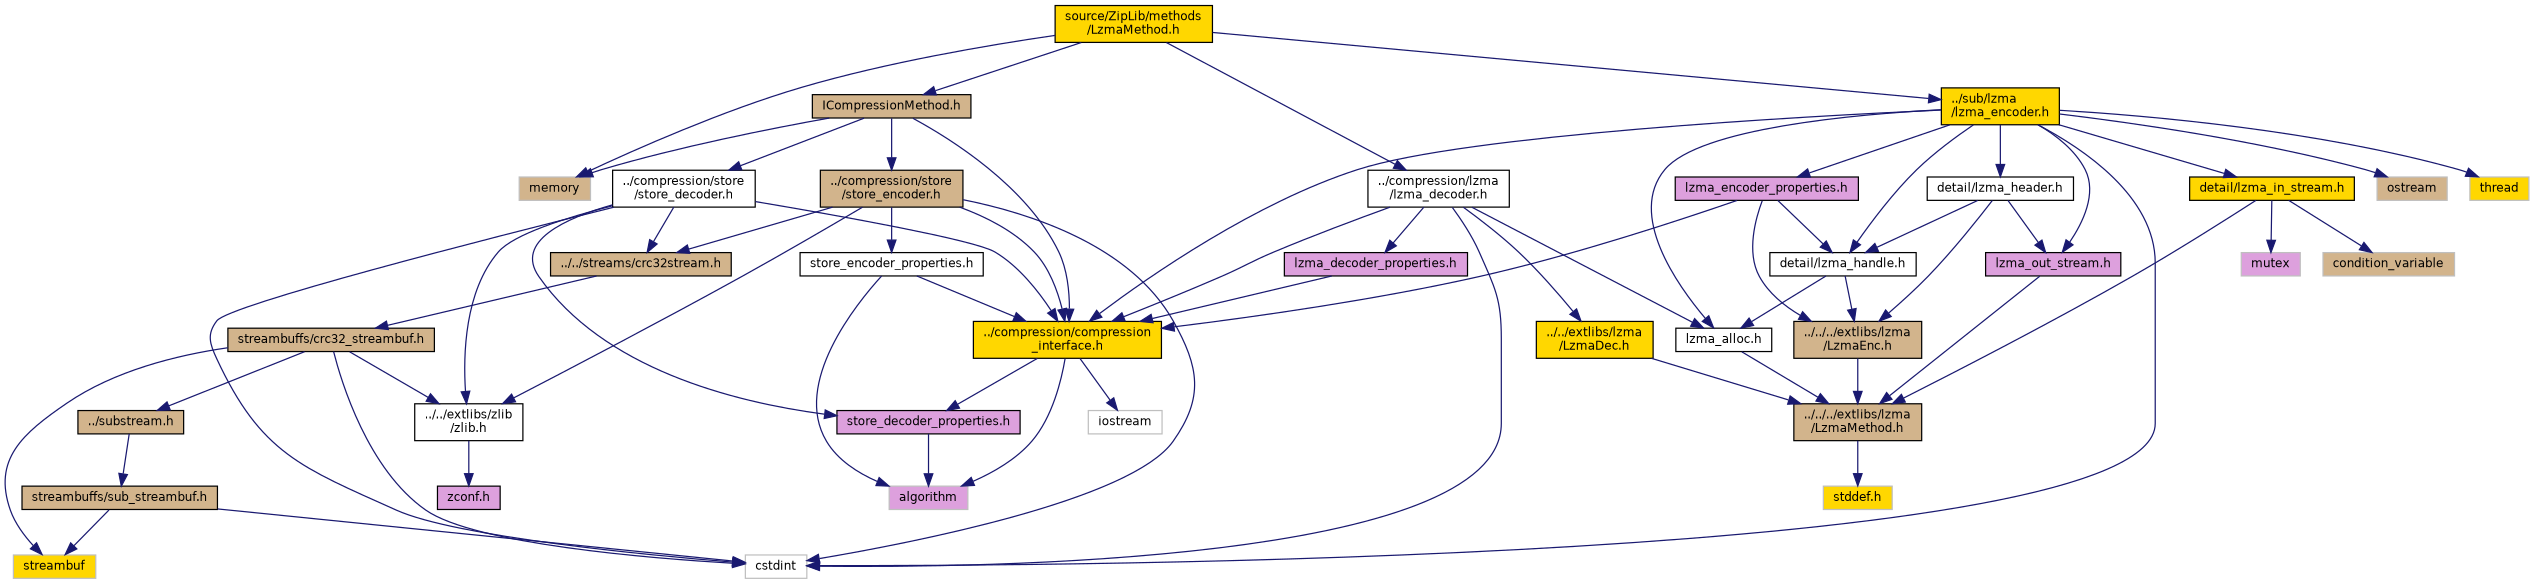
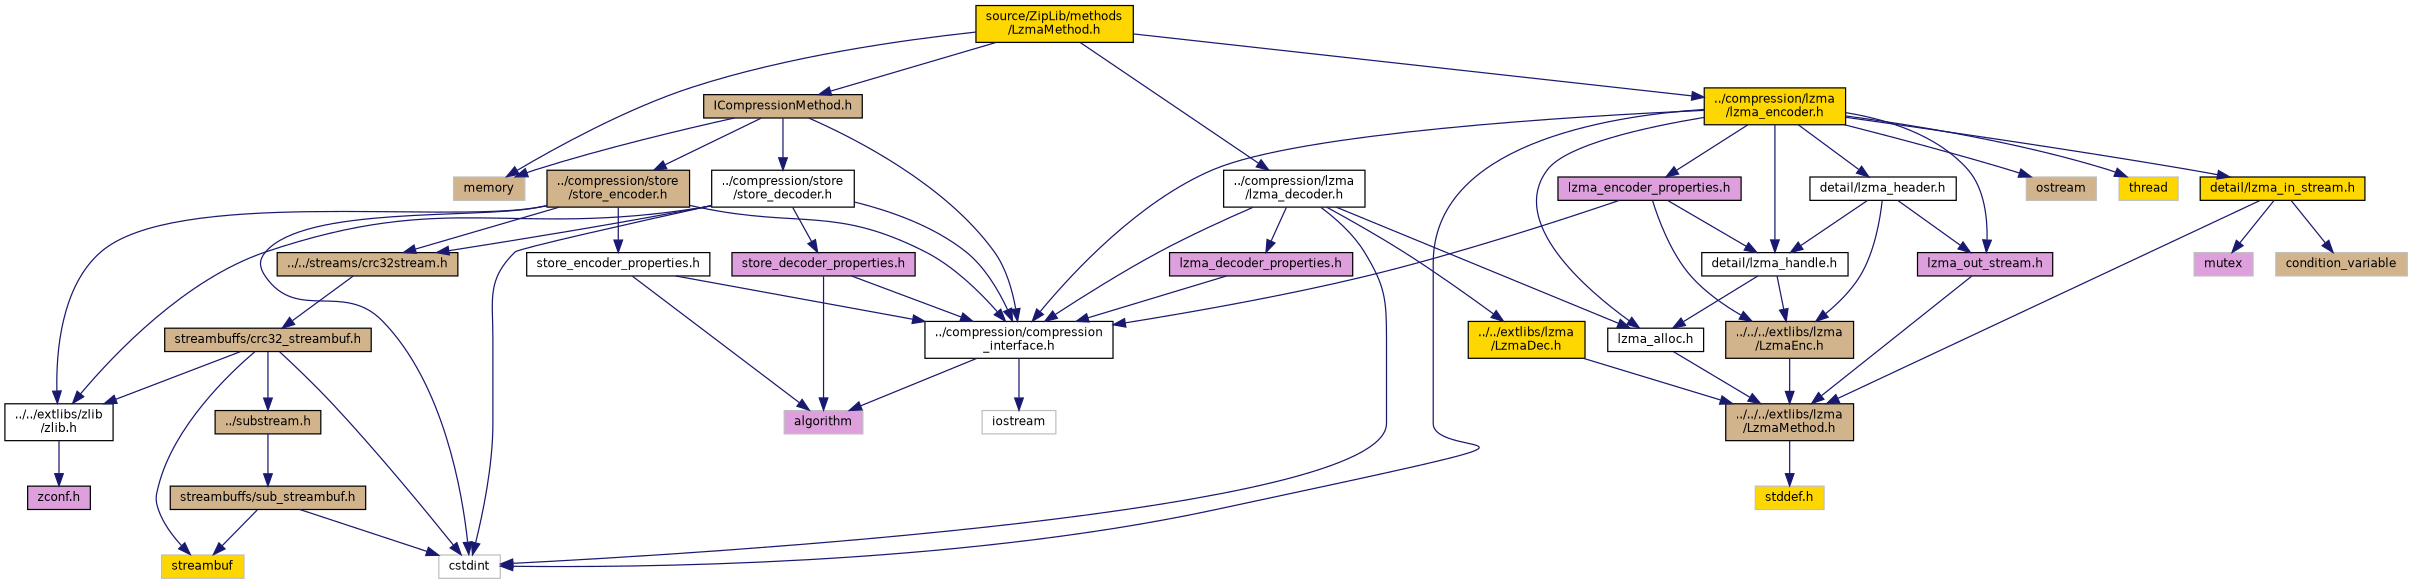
(2000, 106) -> (1775, 106)
(1067, 340) -> (1019, 340)
(997, 381) -> (906, 296)
